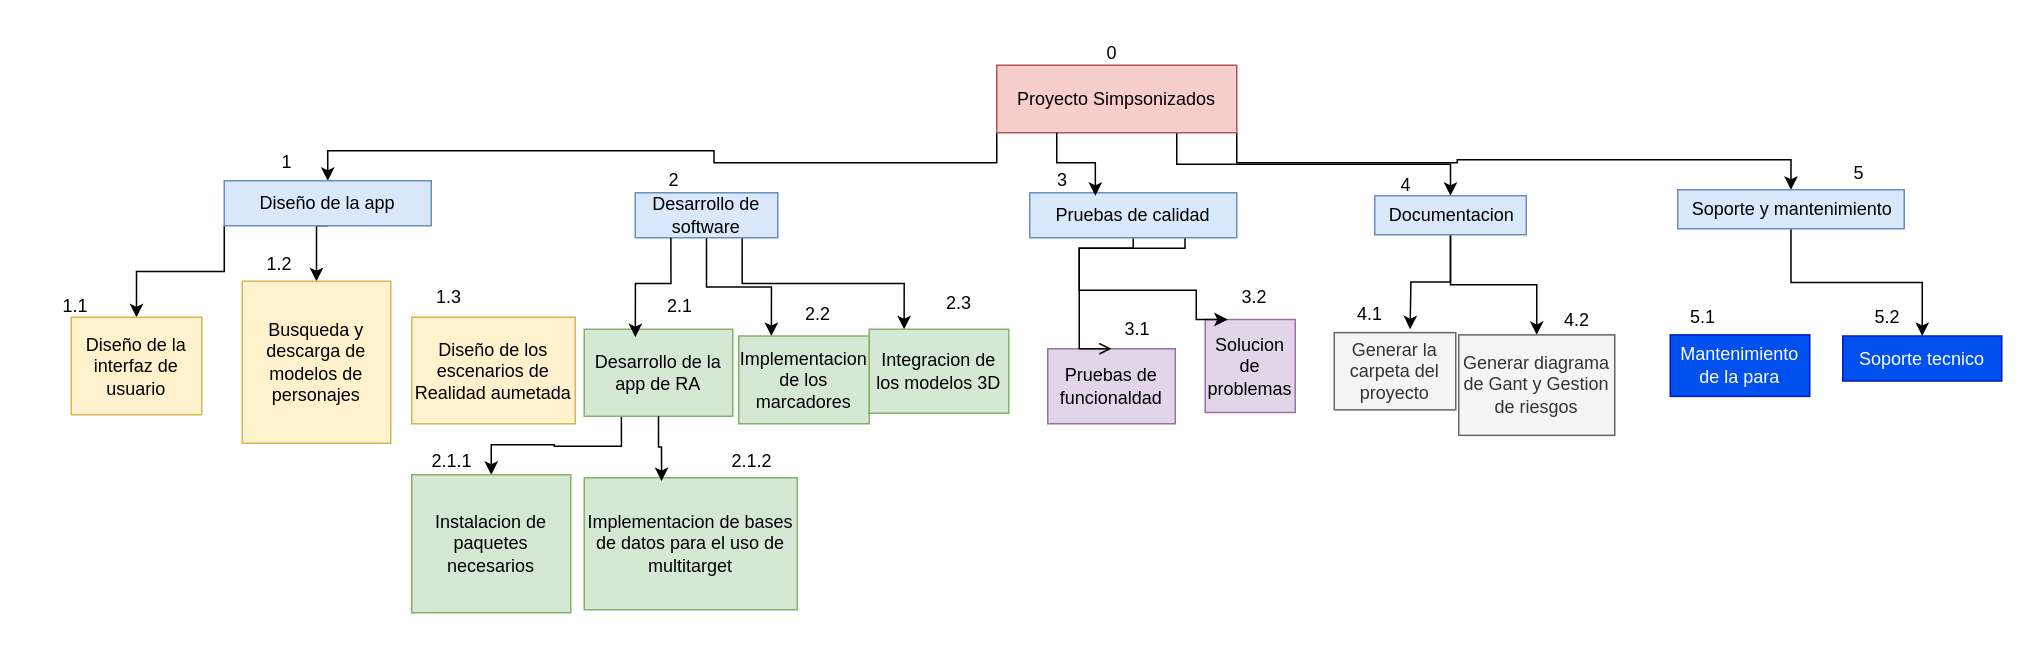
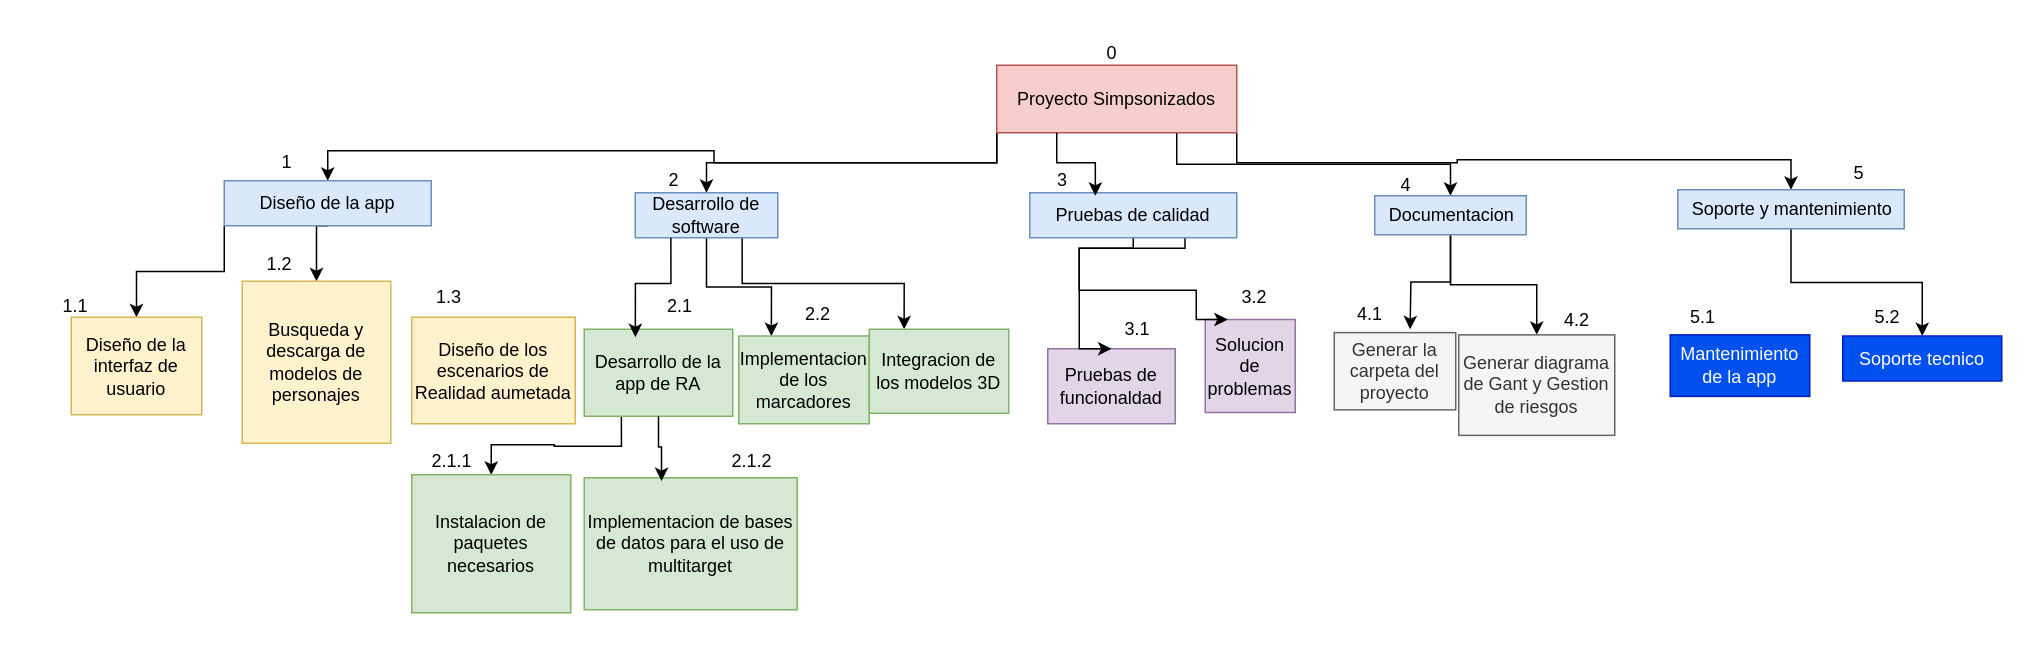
none -> (707, 170)
(959, 304) -> none
(1102, 349) -> (1100, 349)
(1740, 365) -> (1740, 365)
